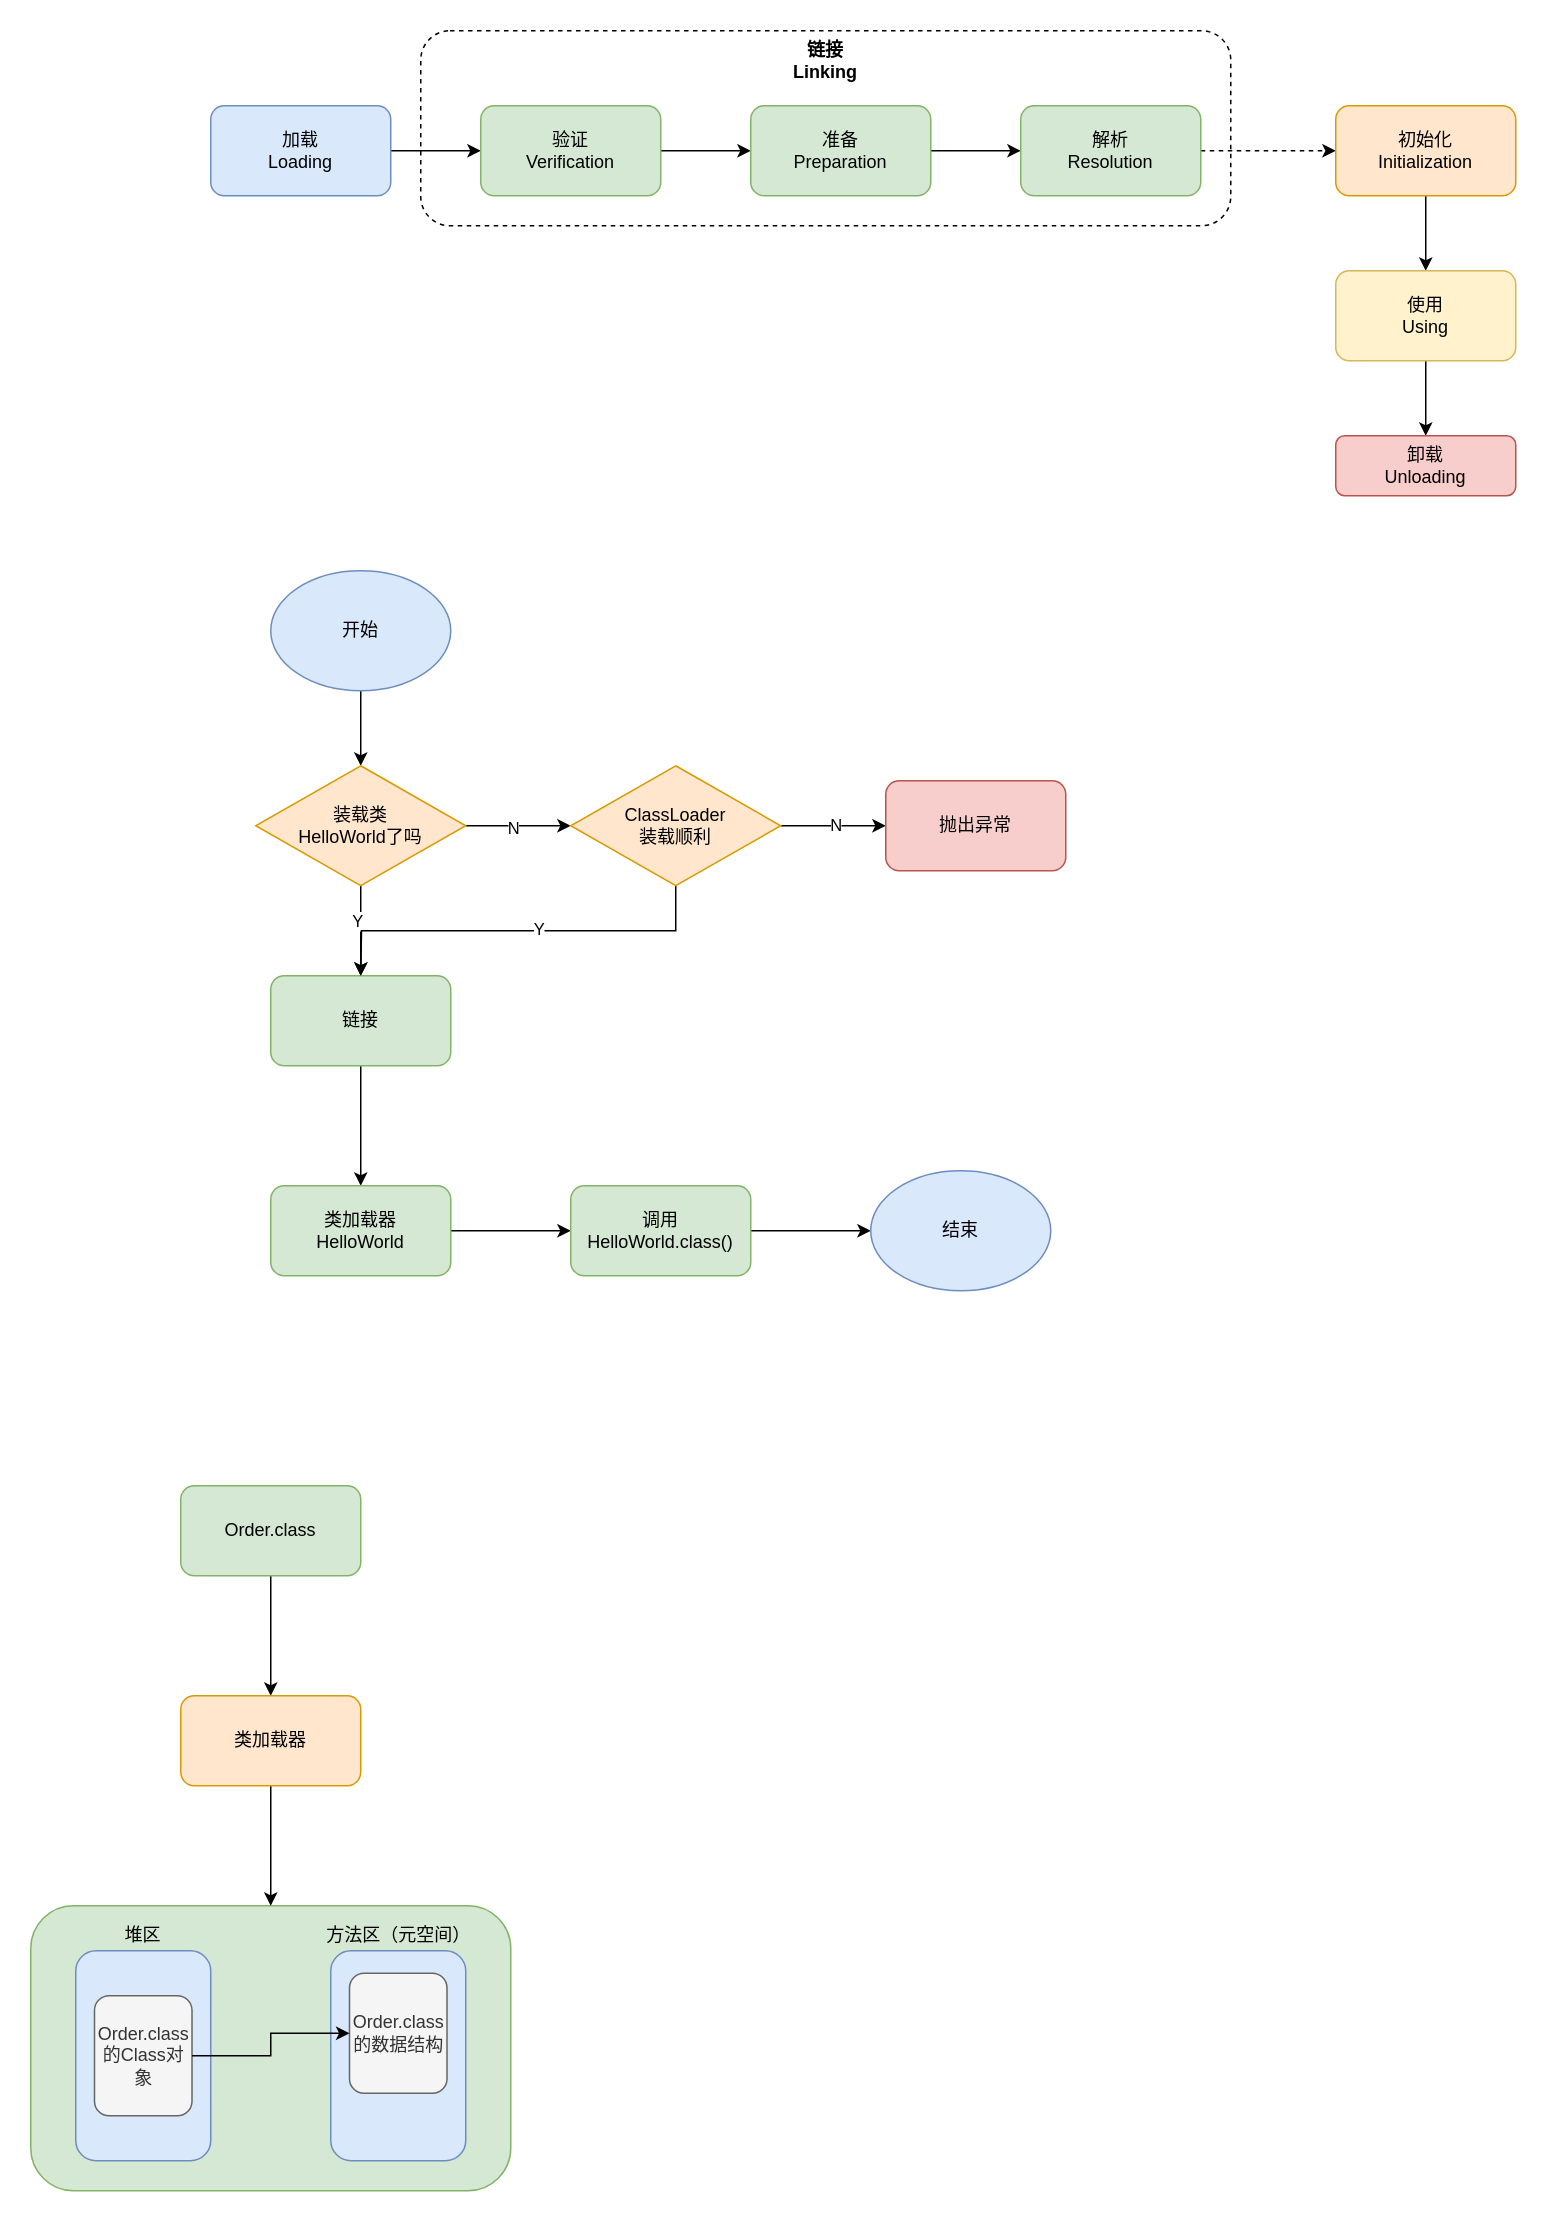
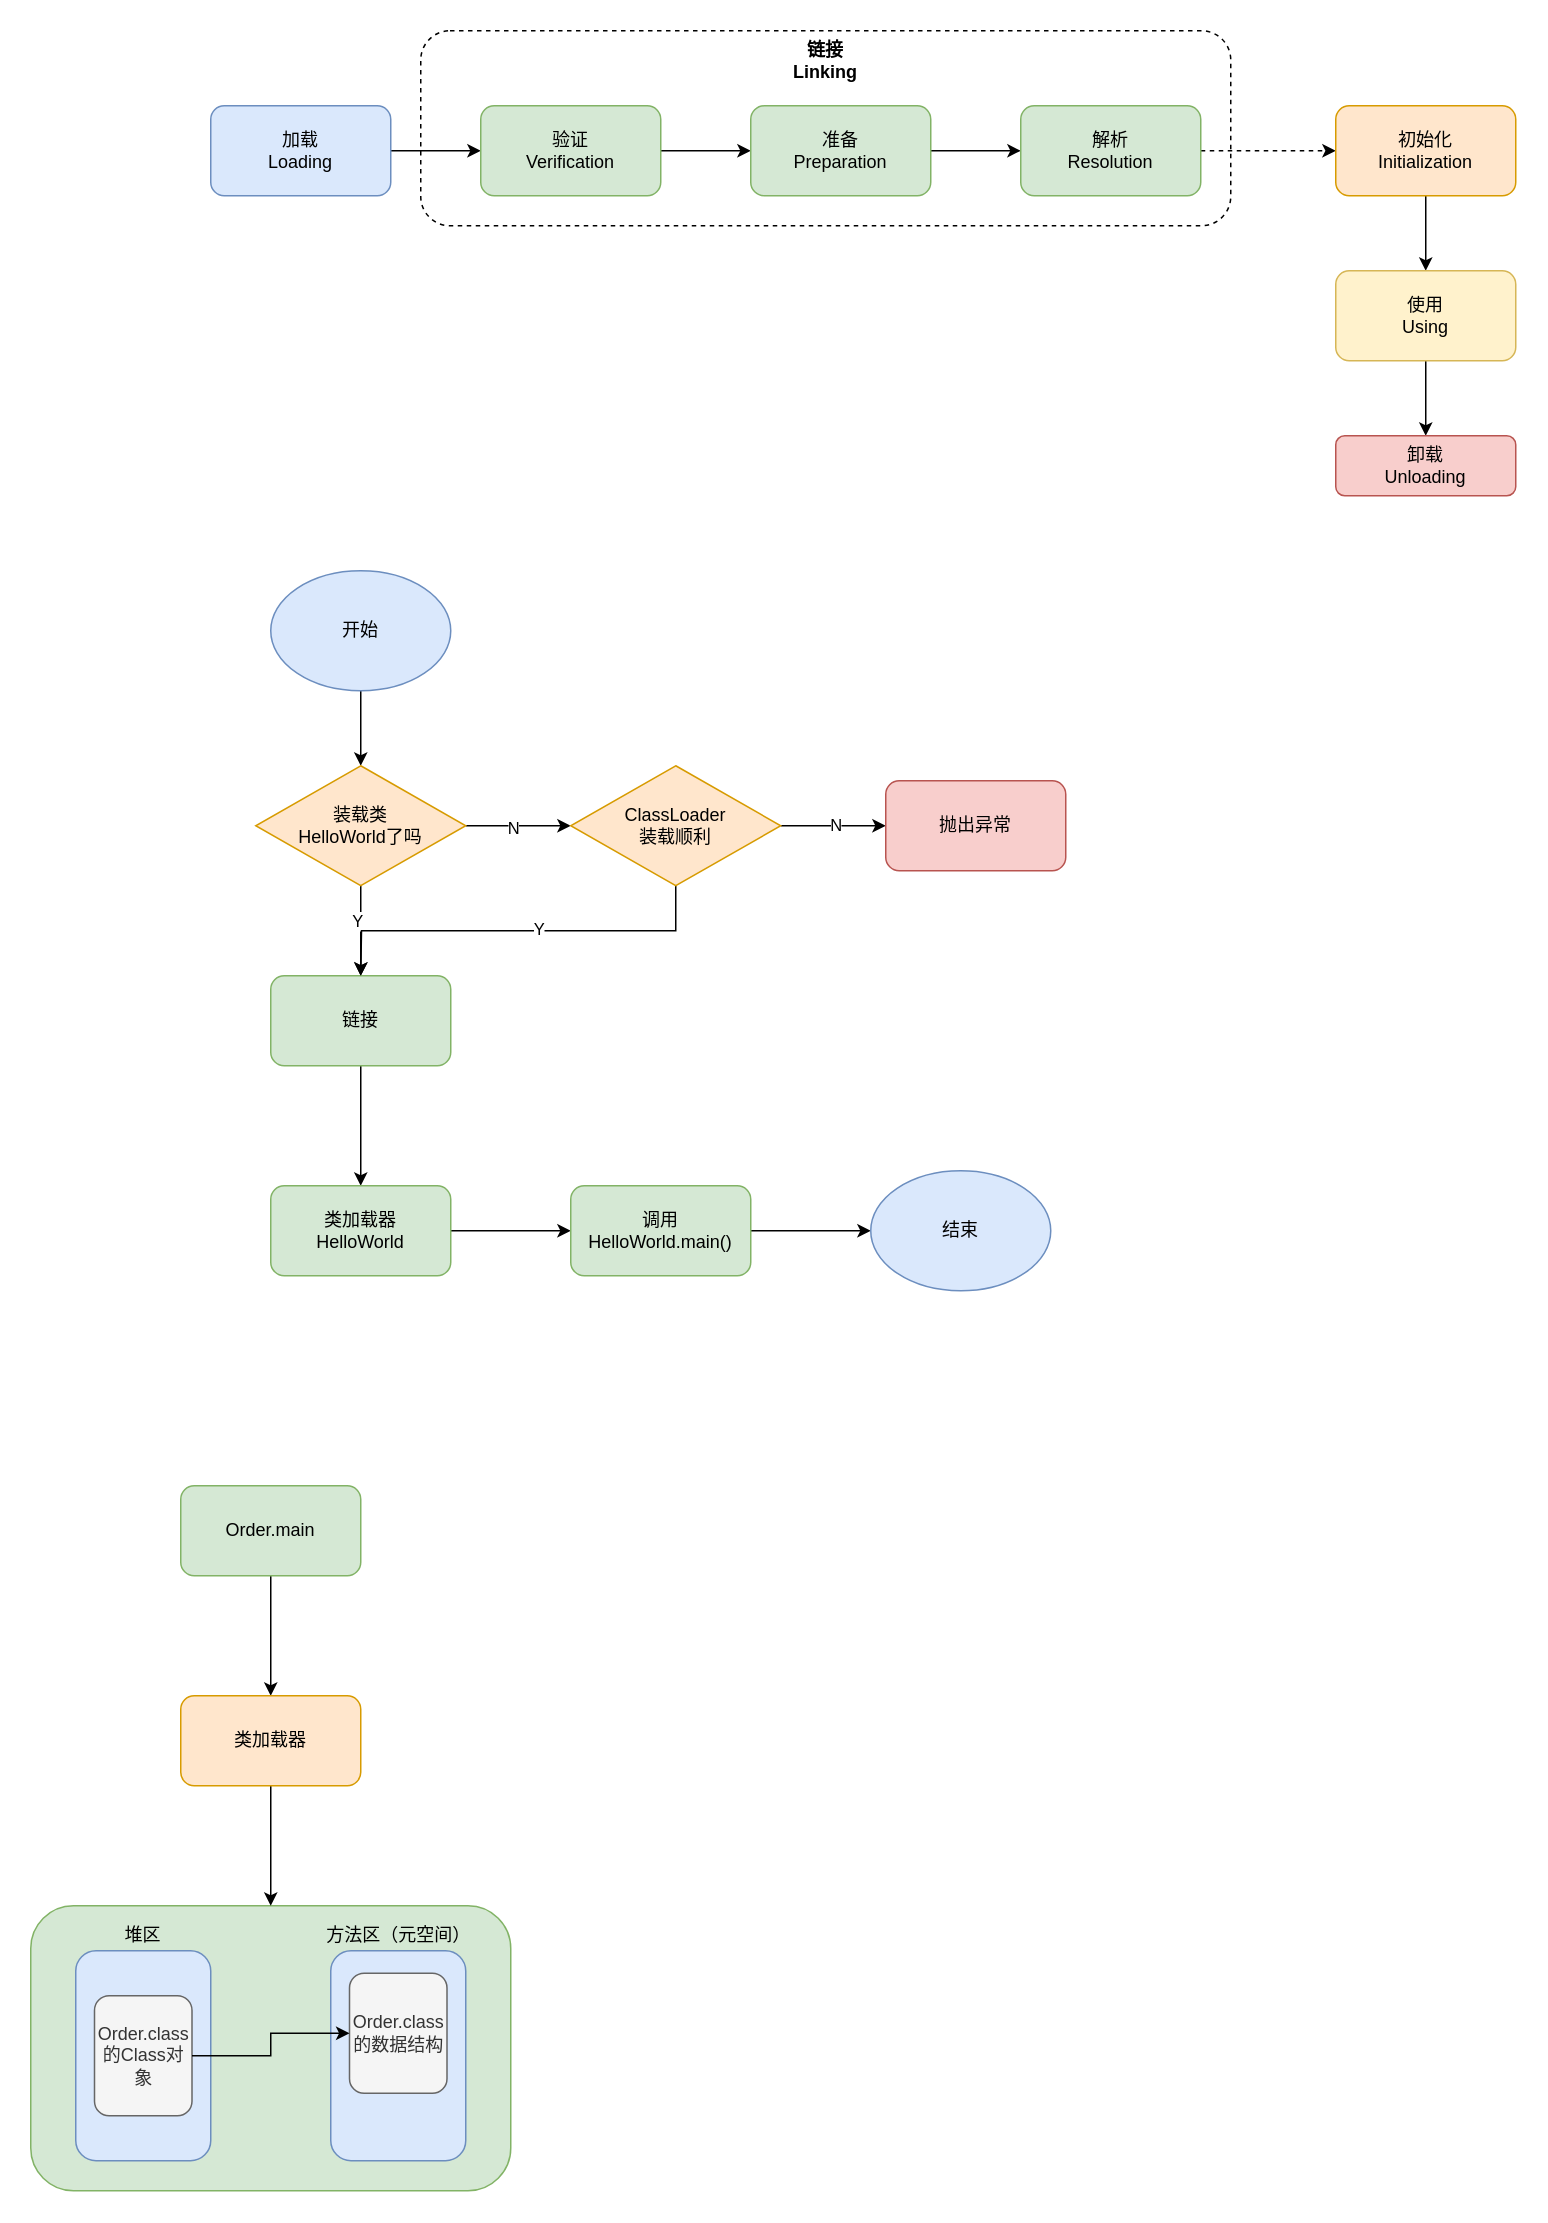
(661, 1231) -> (661, 1231)
(271, 1531) -> (271, 1531)
